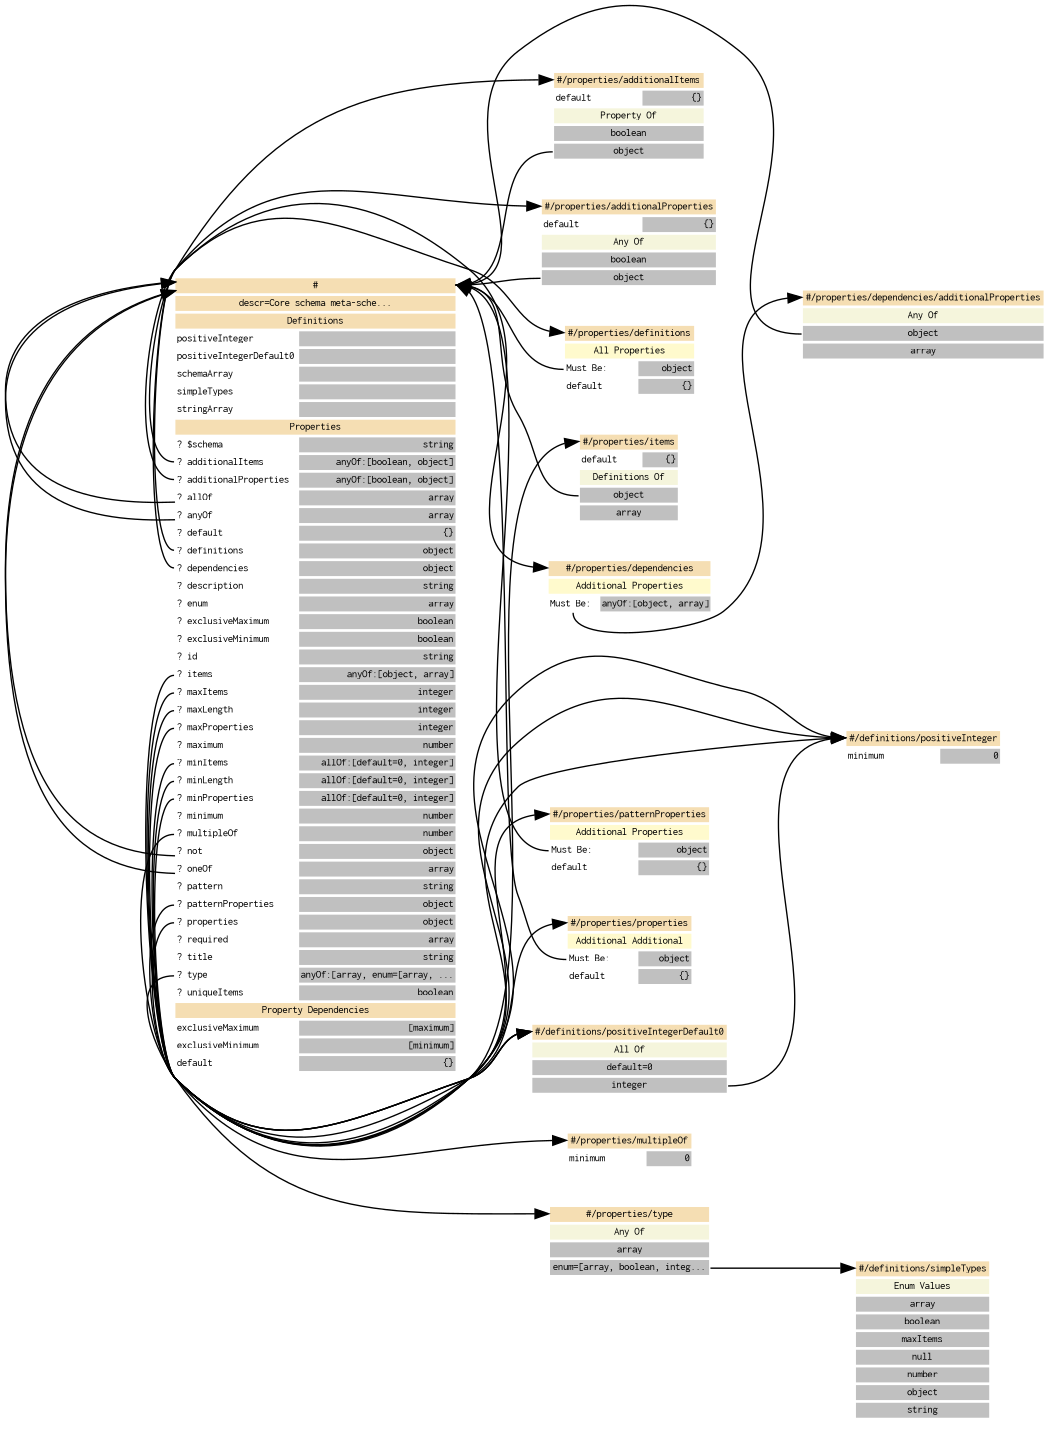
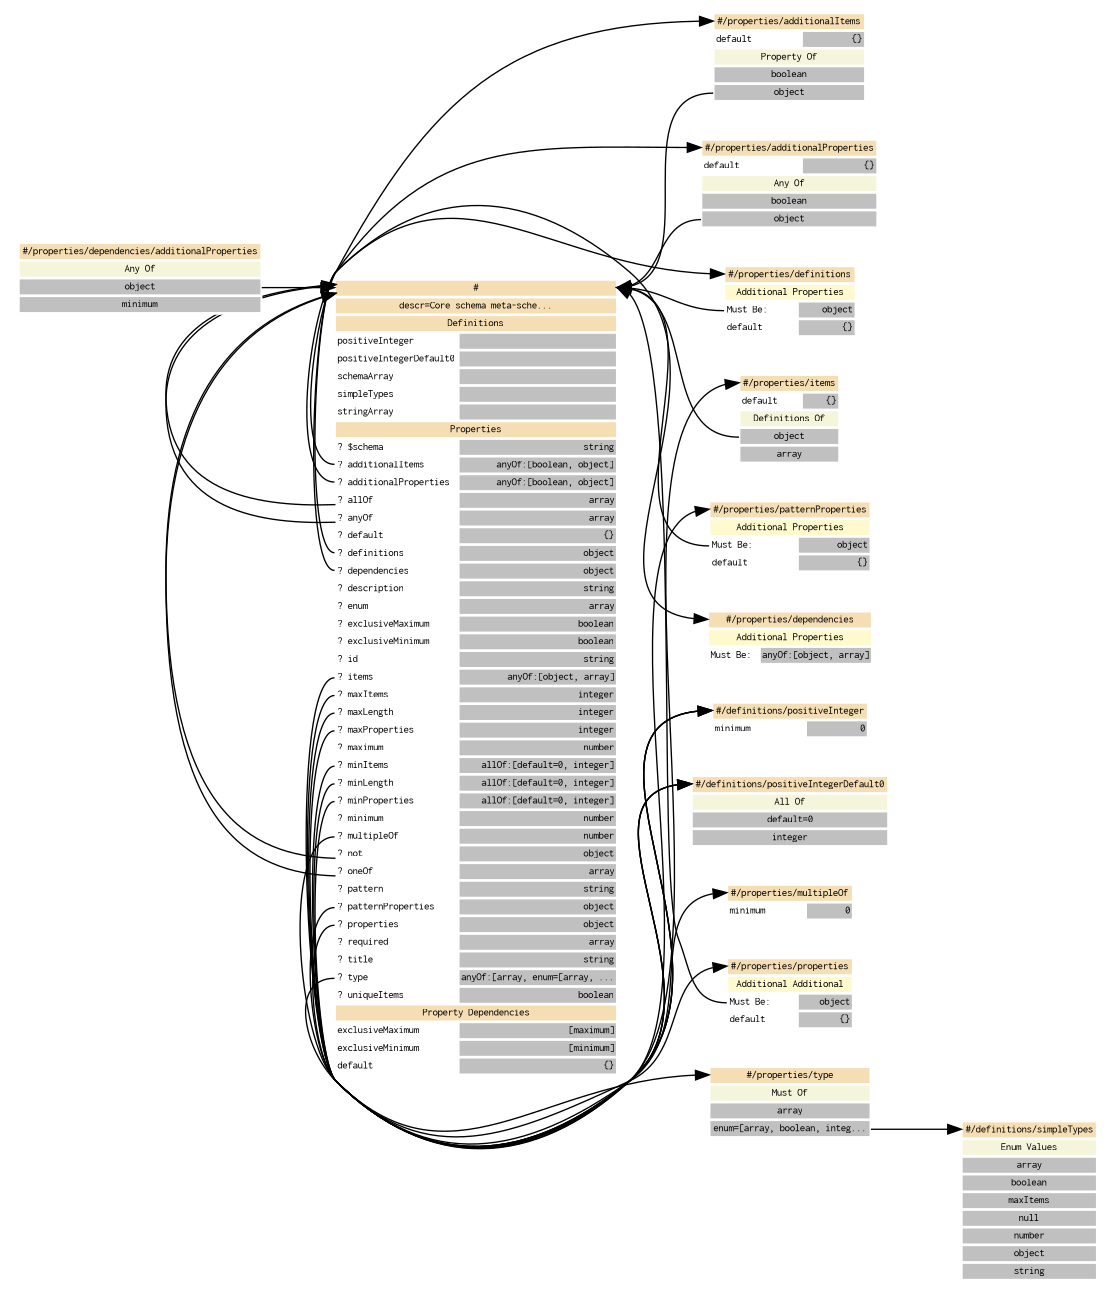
(630, 350) -> (790, 292)
(923, 350) -> (140, 304)
(763, 529) -> none
(788, 919) -> none
(630, 1232) -> (790, 1093)
